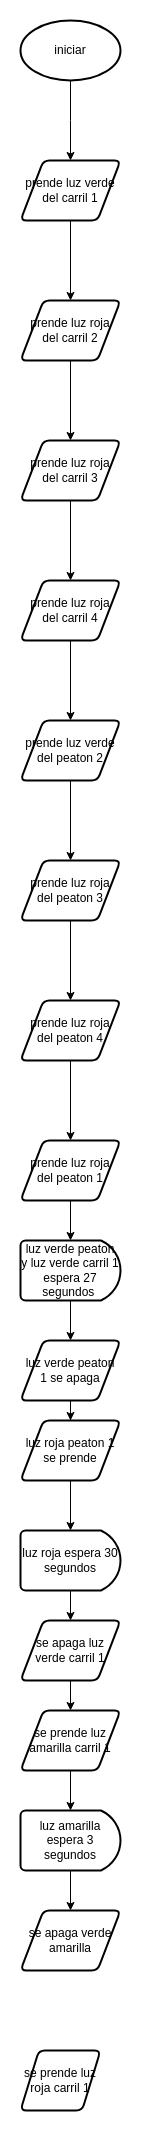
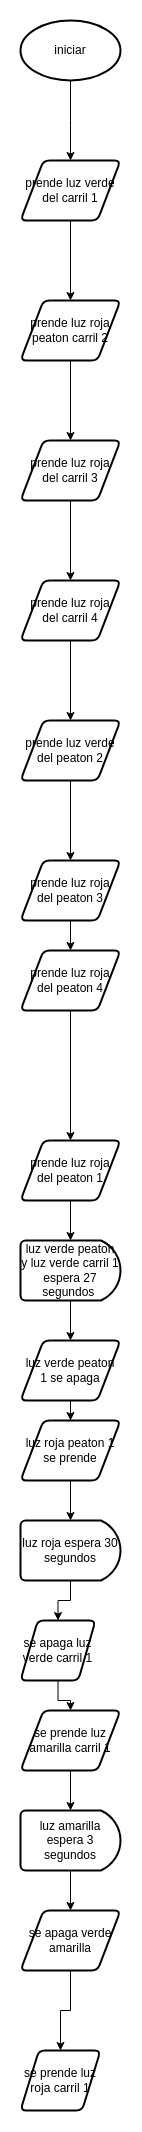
(71, 331) -> (71, 331)
(71, 1031) -> (71, 981)
(71, 1561) -> (71, 1551)
(71, 1651) -> (58, 1651)
none -> (70, 2011)
